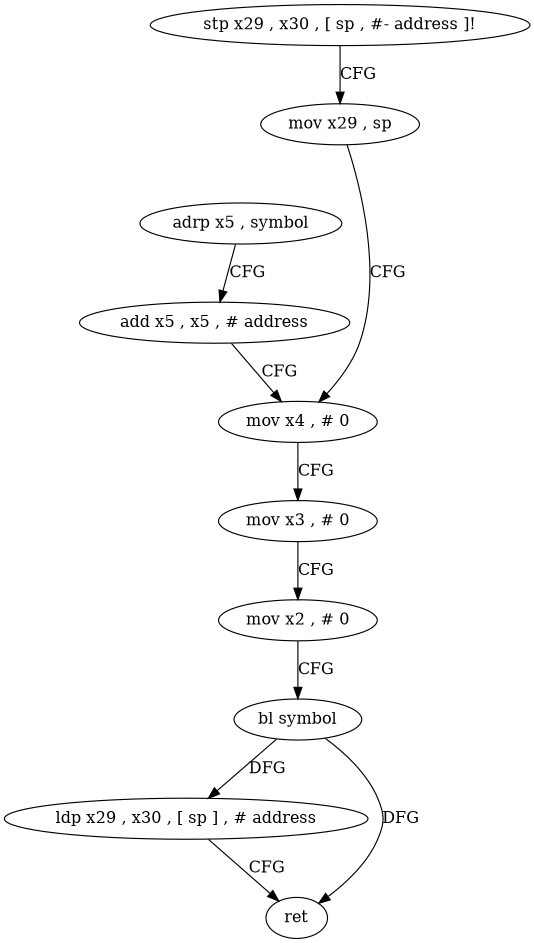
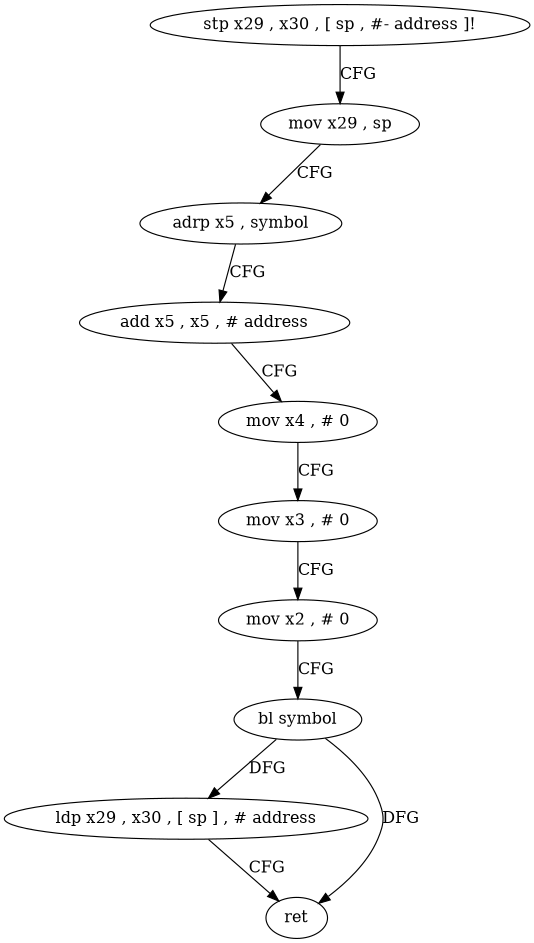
(370, 274) -> (295, 170)
